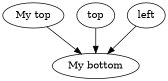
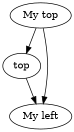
(146, 15) -> none
none -> (32, 37)
(96, 66) -> (41, 116)
